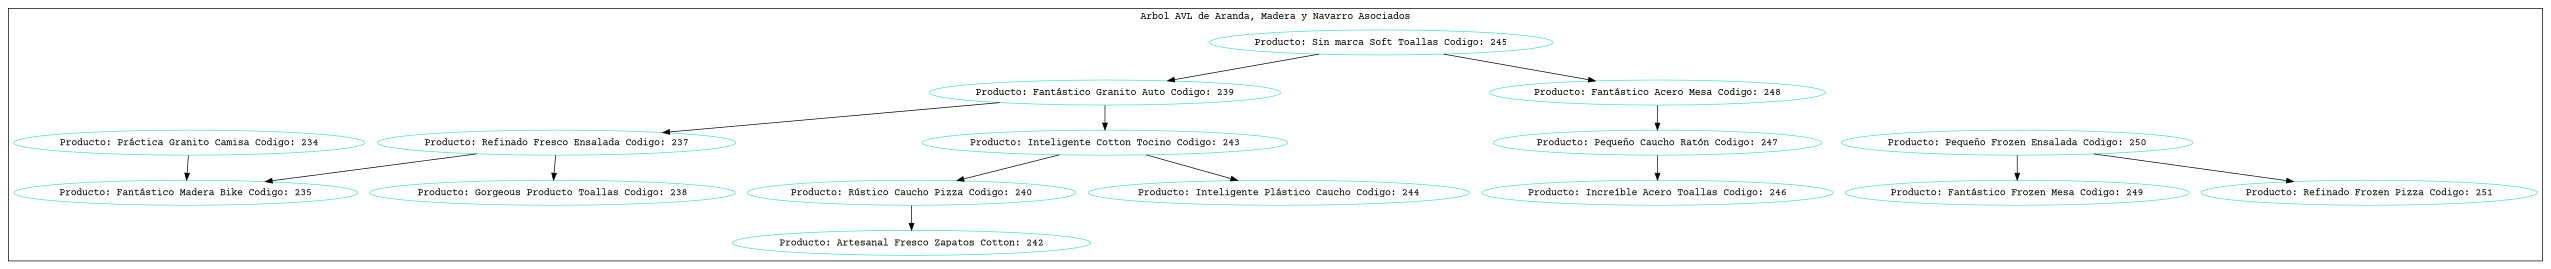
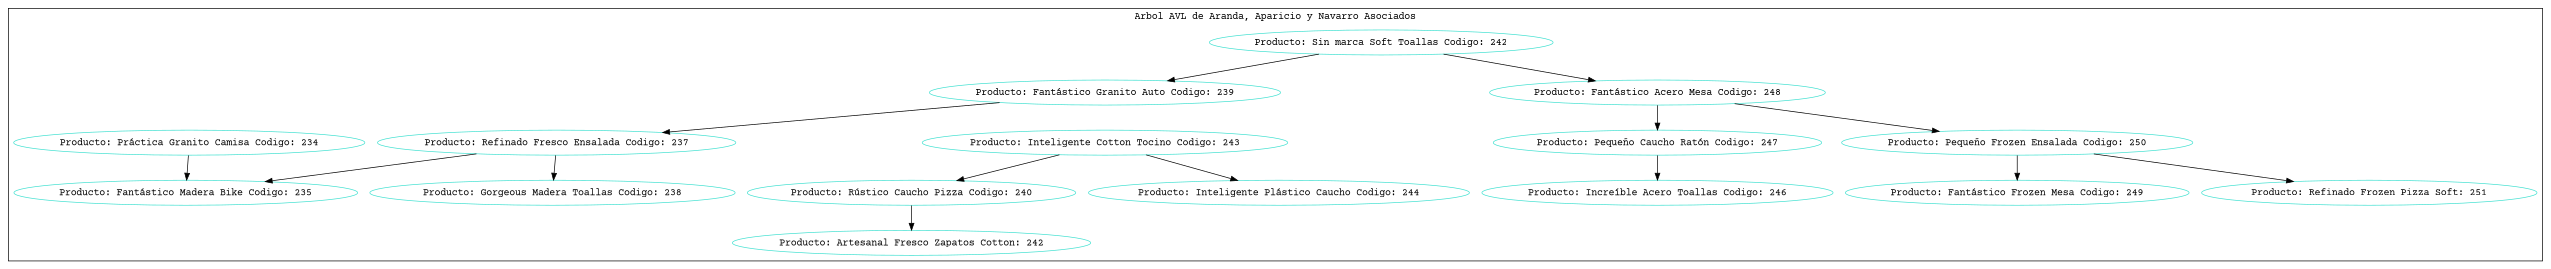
(1275, 16) -> (1275, 16)
(1381, 42) -> (1381, 42)
(1105, 114) -> none
none -> (1833, 117)
(552, 193) -> (552, 193)
(2369, 193) -> (2369, 193)
